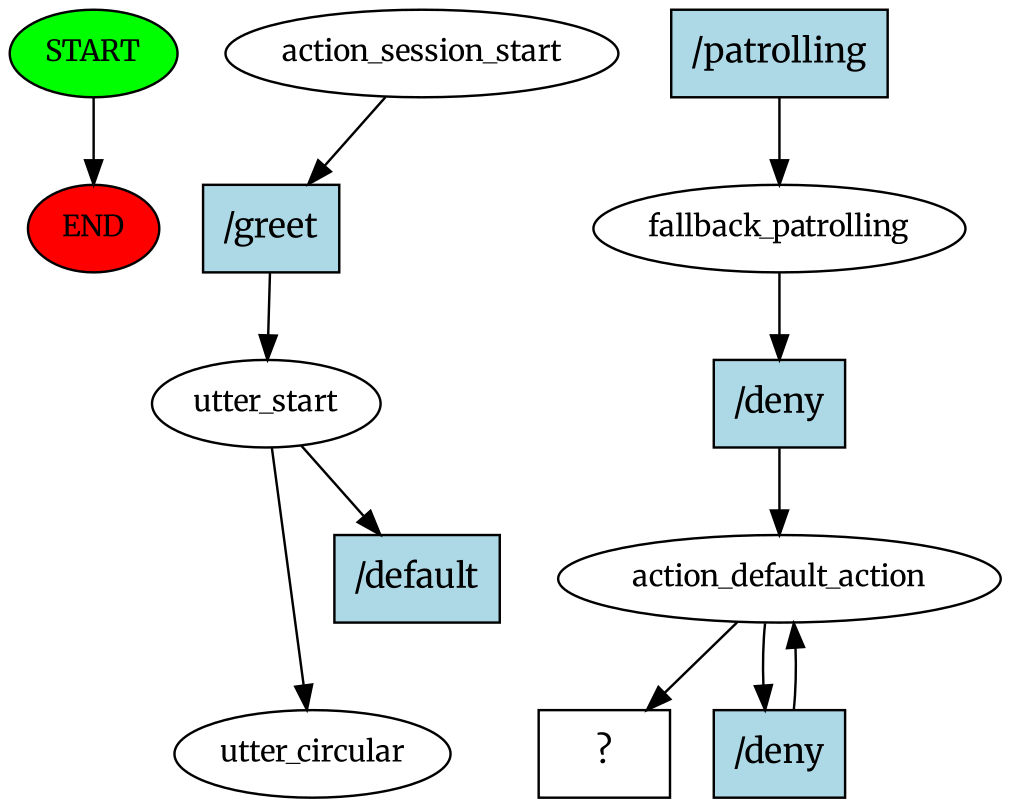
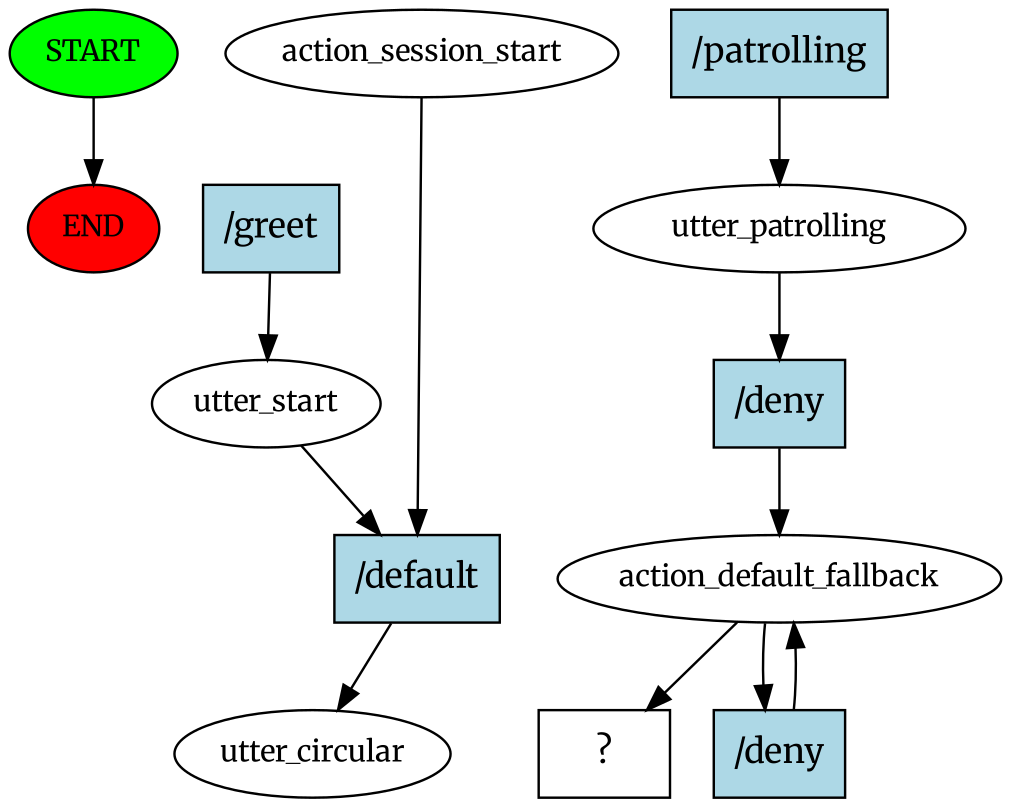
(355, 131) -> (420, 304)
(779, 229) -> (779, 229)
(288, 566) -> (371, 656)
(779, 579) -> (779, 579)
